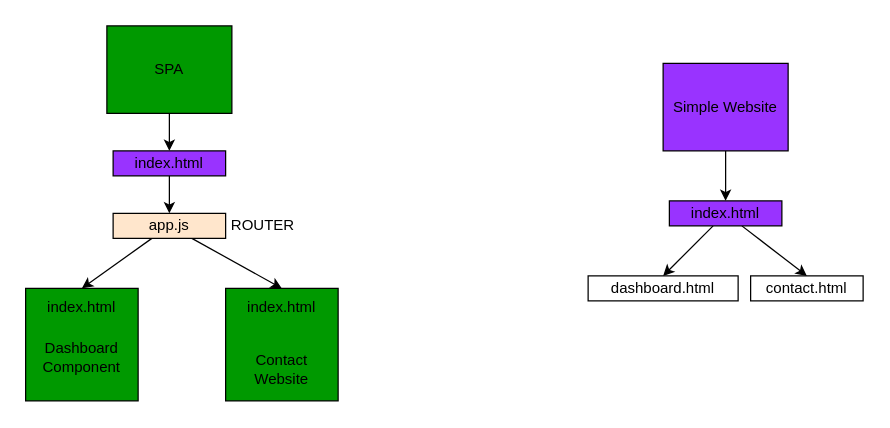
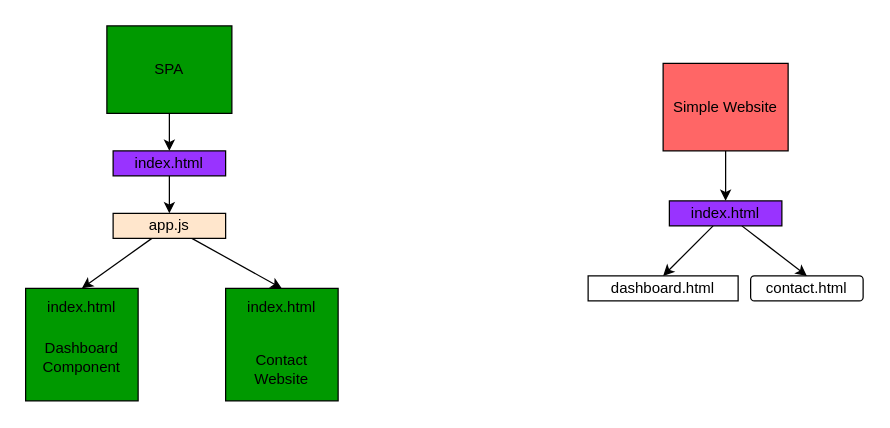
(726, 107) -> (726, 107)
(263, 226) -> none
(807, 288) -> (807, 288)
